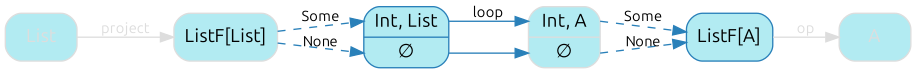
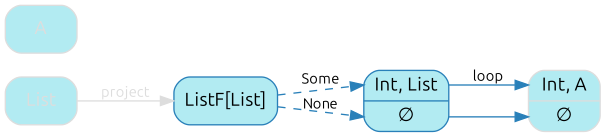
(226, 37) -> (226, 101)
(730, 37) -> none
